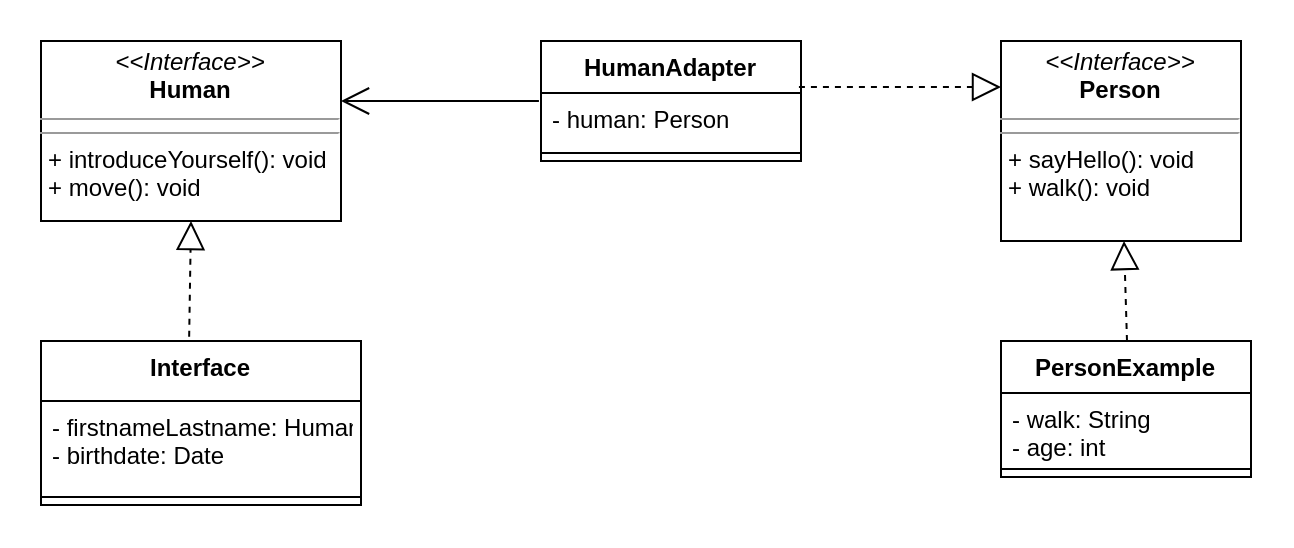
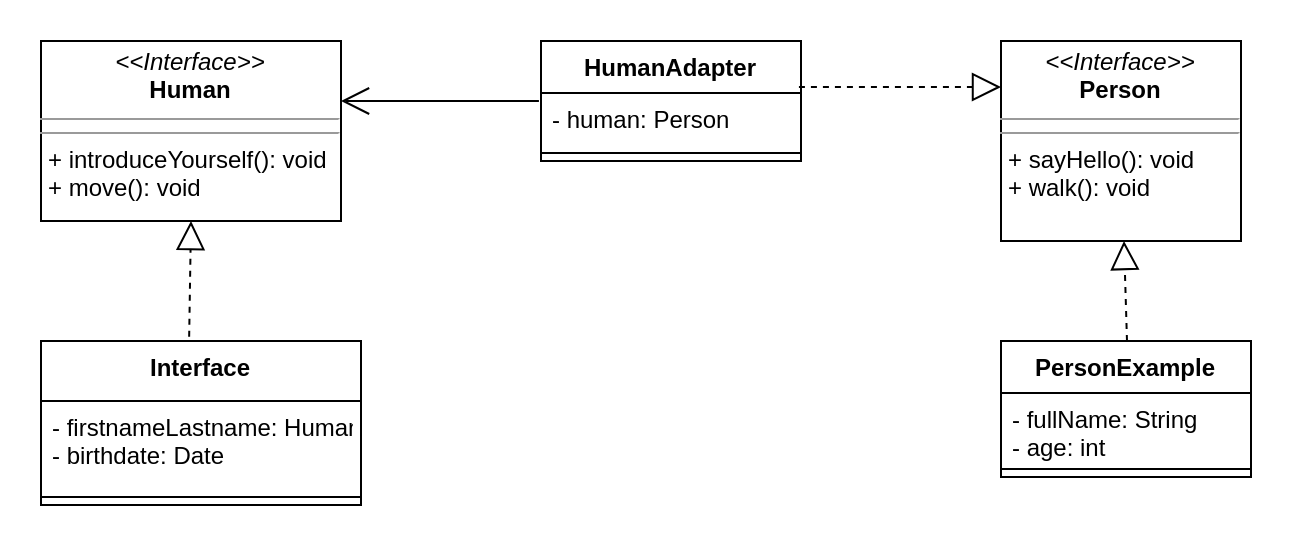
(1090, 420) -> (1114, 420)
